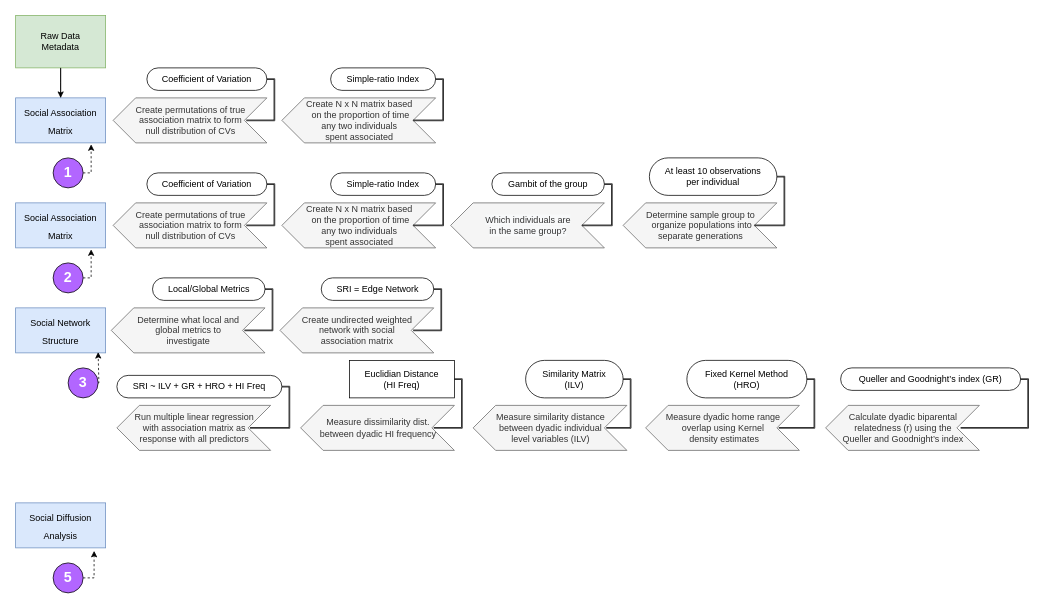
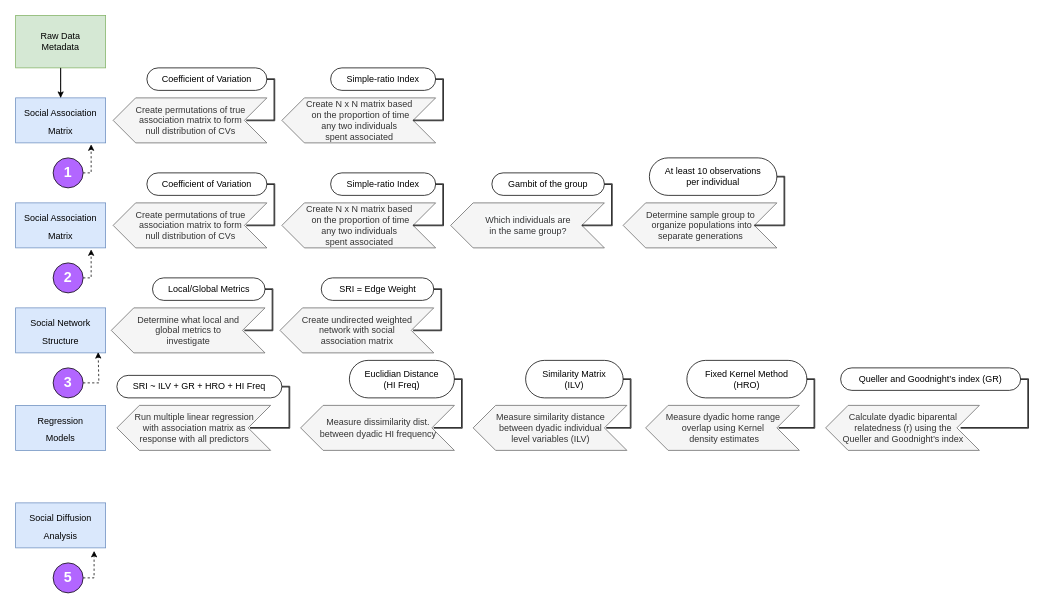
(378, 289) -> (378, 289)
(402, 379) -> (402, 379)
(83, 383) -> (68, 383)
none -> (60, 428)
